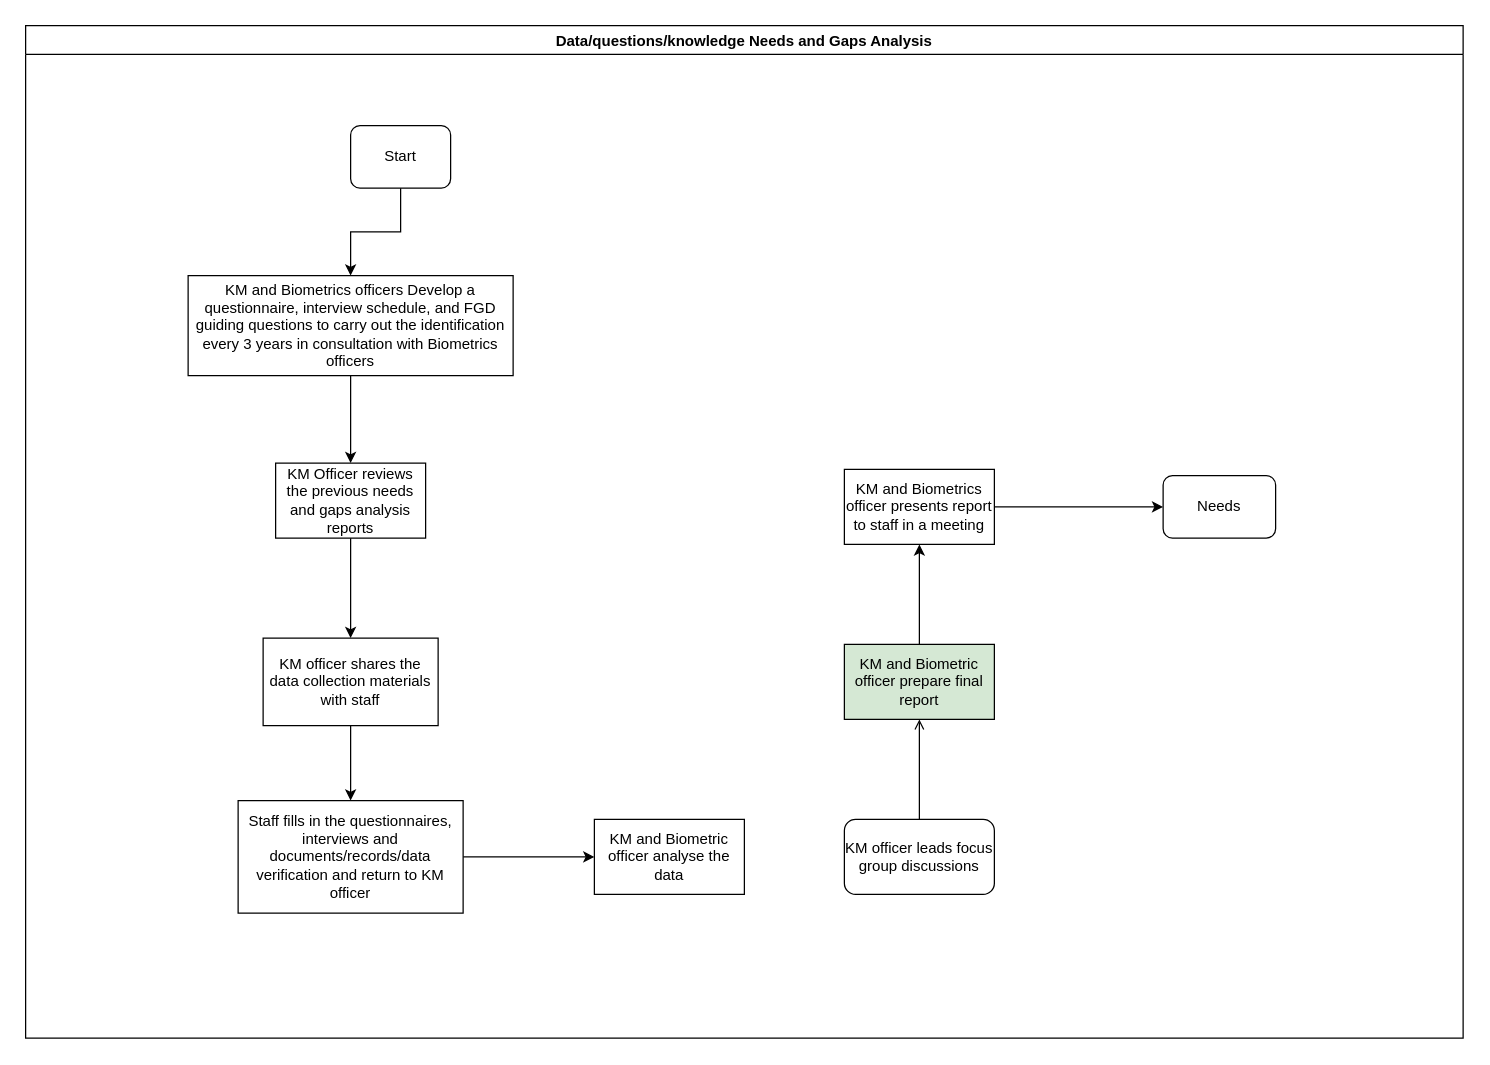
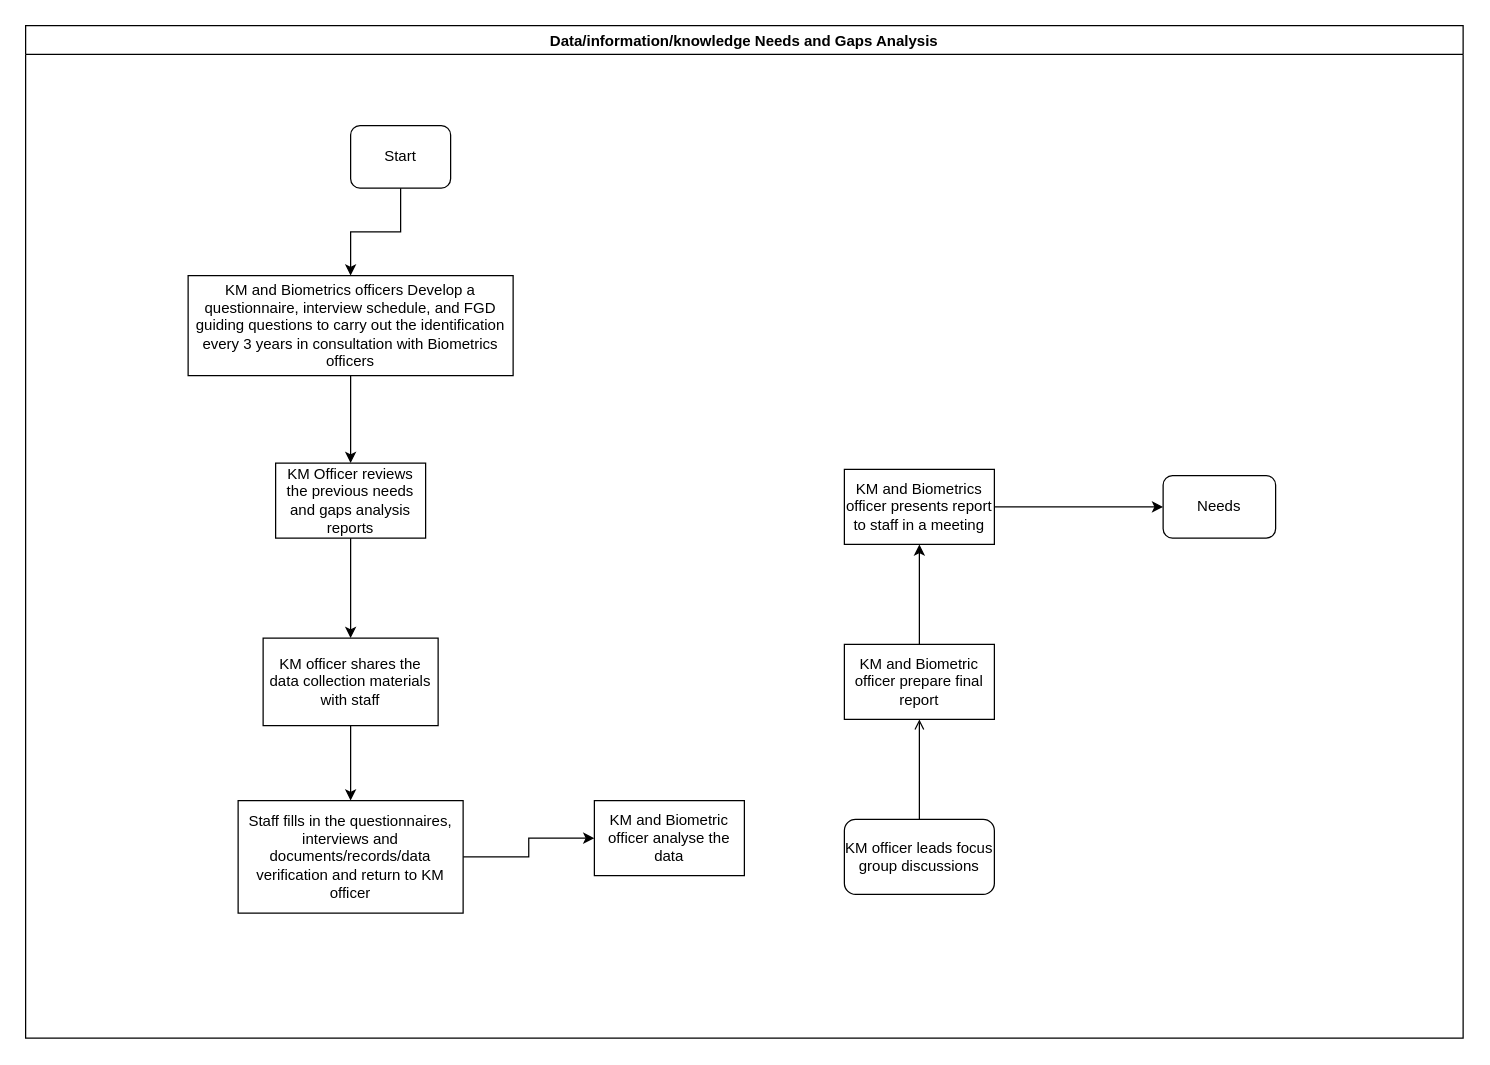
(744, 41) -> (744, 41)
(919, 682) -> (919, 682)
(669, 857) -> (669, 838)
